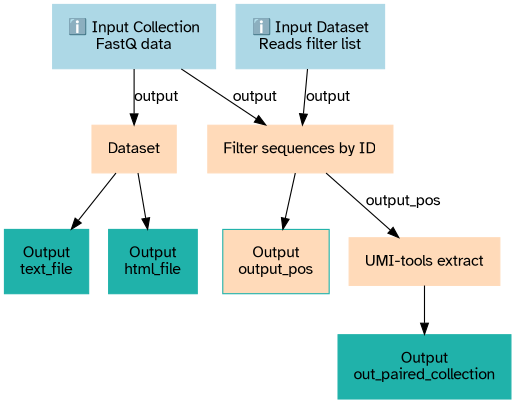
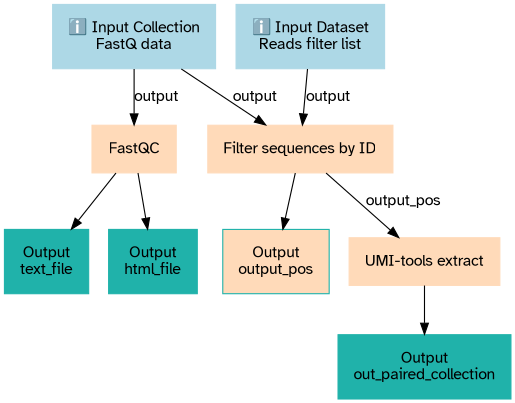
(134, 149) -> (134, 149)
